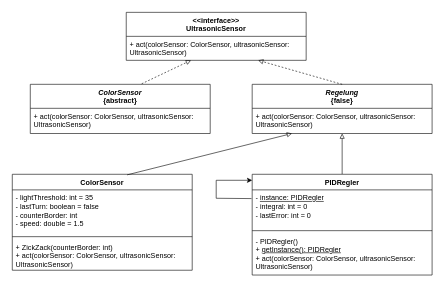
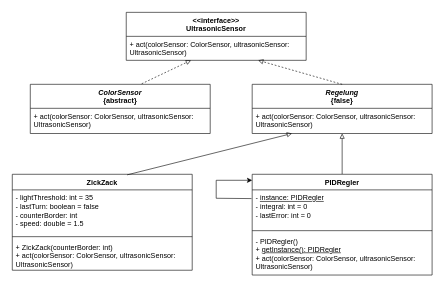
(102, 183) -> (102, 183)
